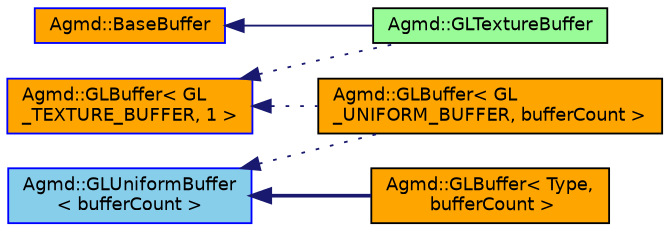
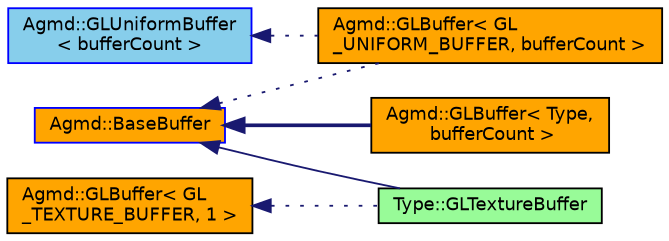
(490, 26) -> (490, 206)
(130, 106) -> (130, 206)
(294, 106) -> (299, 83)
(321, 196) -> (308, 125)
